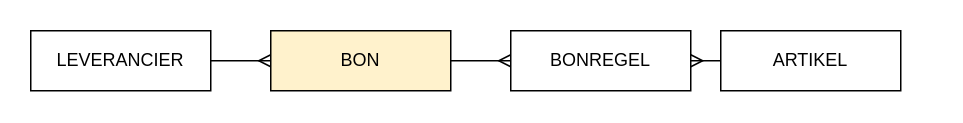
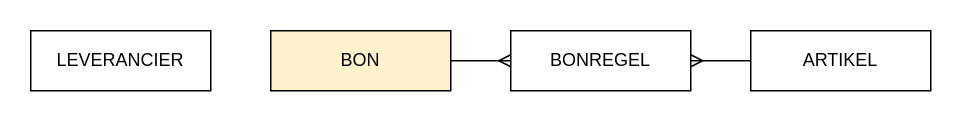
(241, 61) -> none
(811, 61) -> (841, 61)
